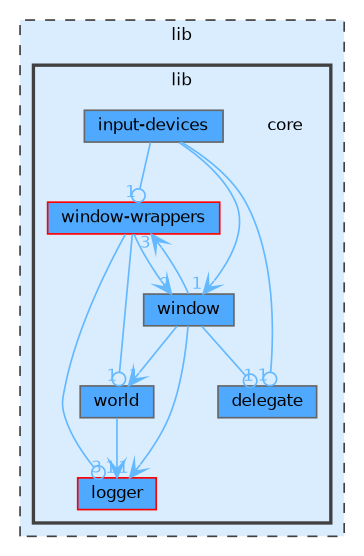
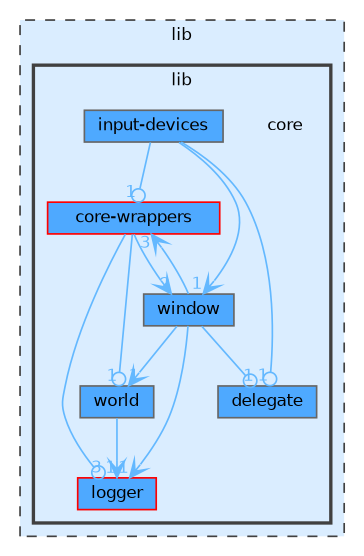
(134, 218) -> (134, 218)
